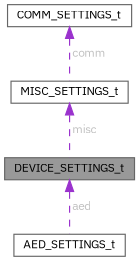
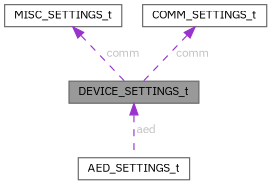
(70, 60) -> (165, 58)
(84, 130) -> (122, 54)
